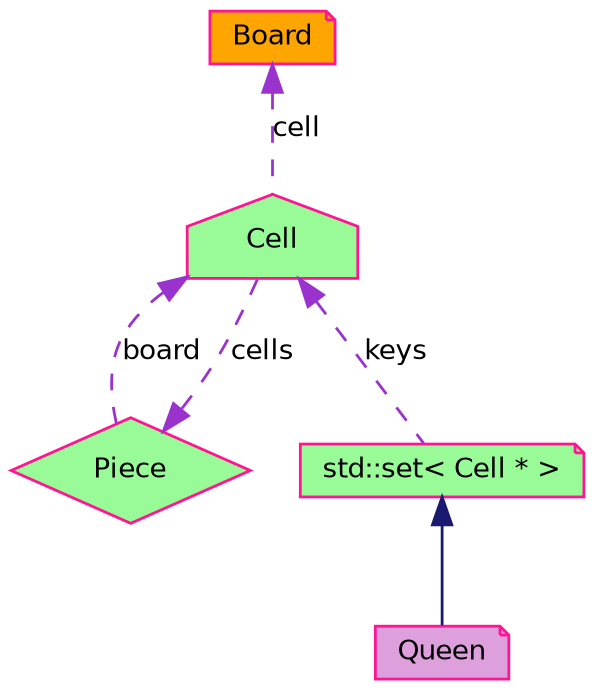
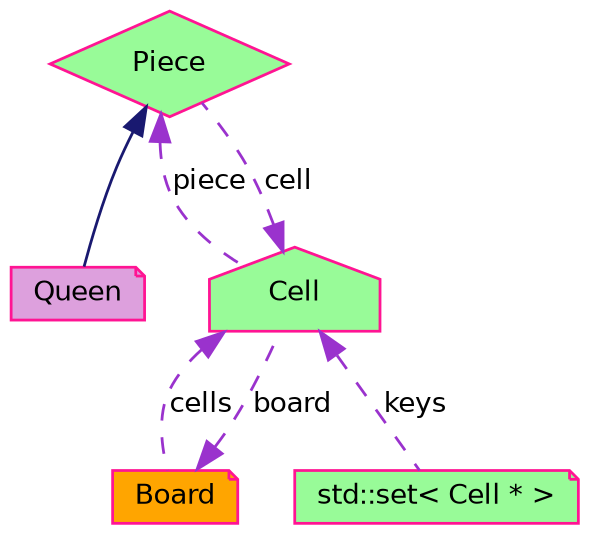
(298, 129) -> (292, 405)
(161, 352) -> (289, 182)
(263, 352) -> (210, 182)
none -> (165, 404)
(442, 575) -> (105, 198)
